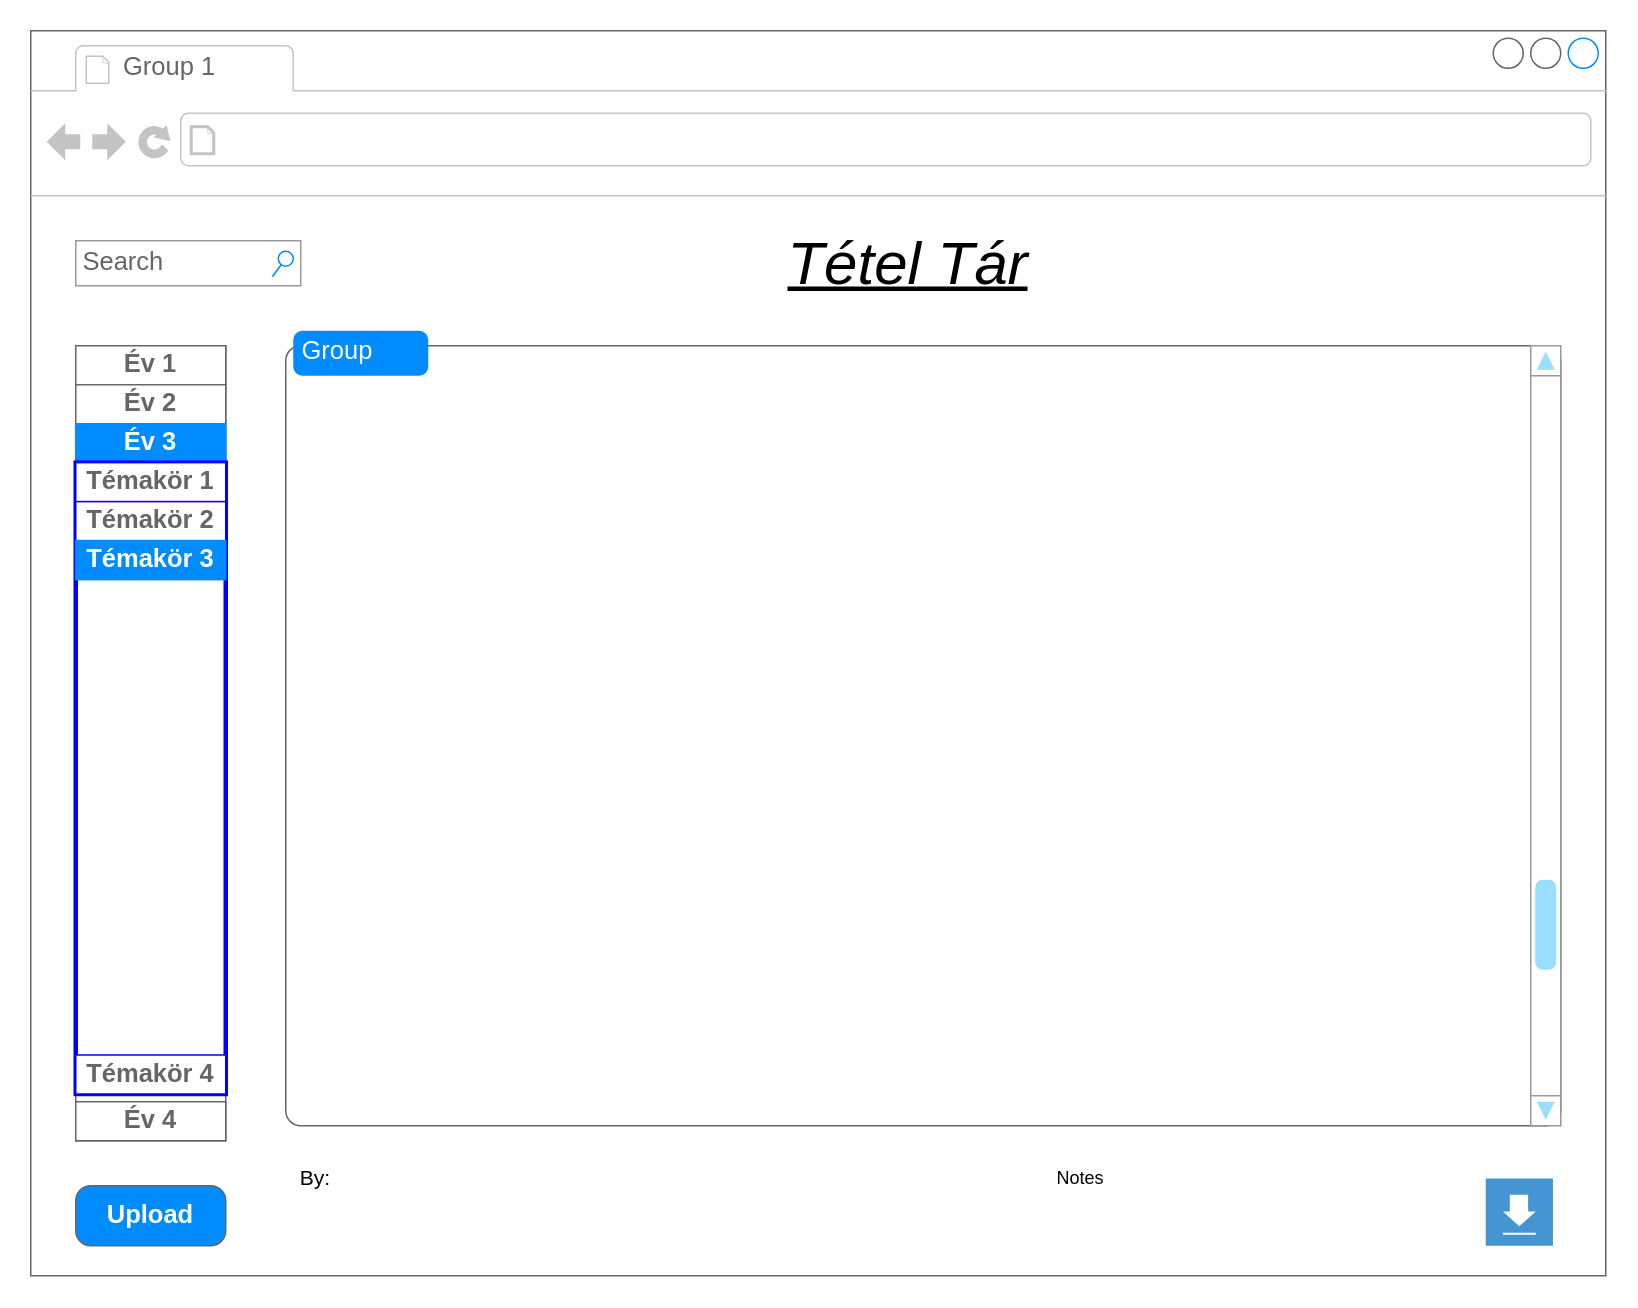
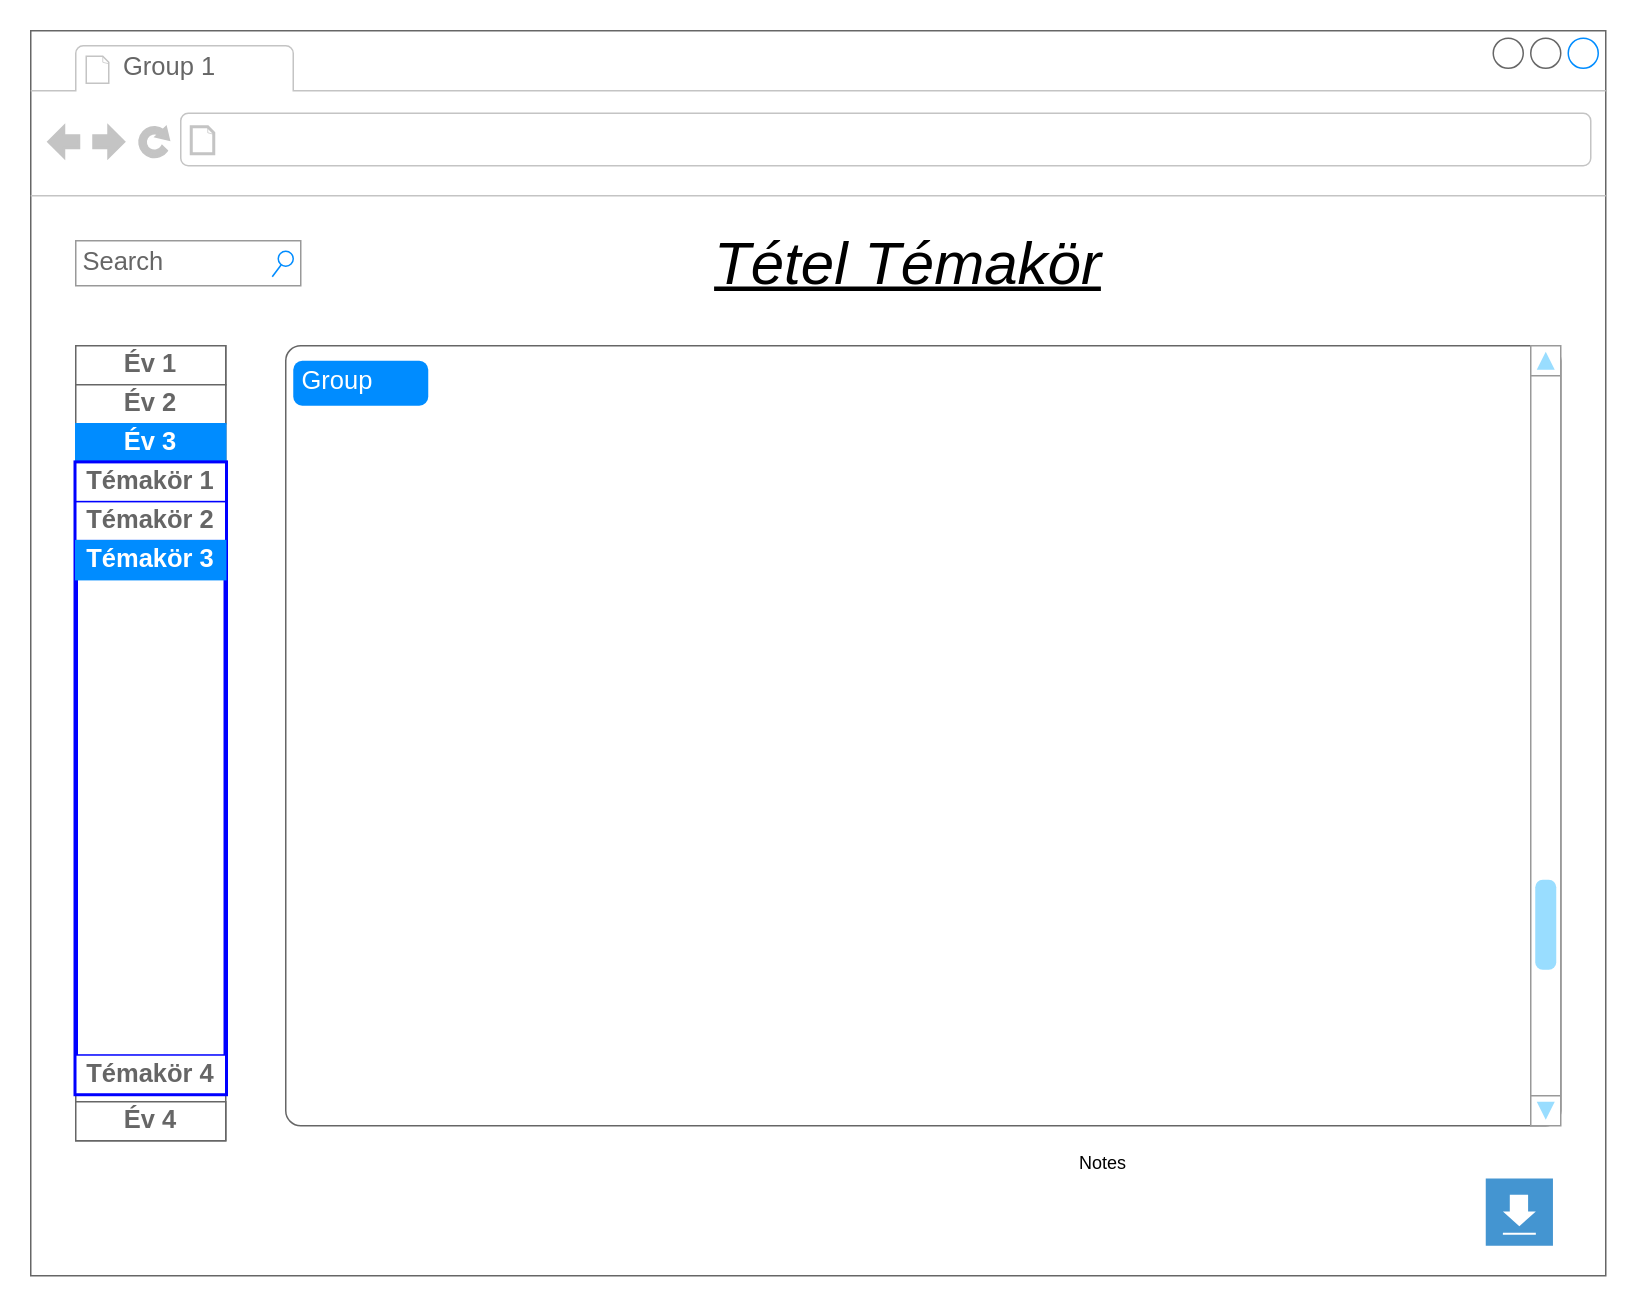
(908, 263) -> (908, 263)
(361, 353) -> (361, 383)
(316, 1178) -> none
(1081, 1178) -> (1103, 1163)
(151, 1216) -> none
